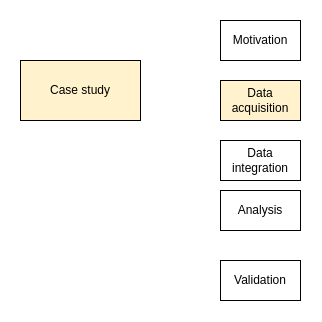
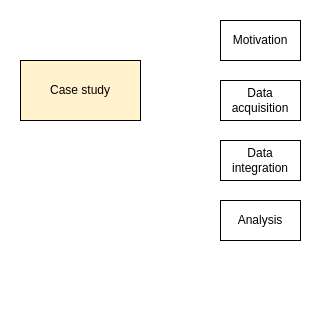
(261, 101) -> (261, 101)
(261, 211) -> (261, 221)
(261, 281) -> none
